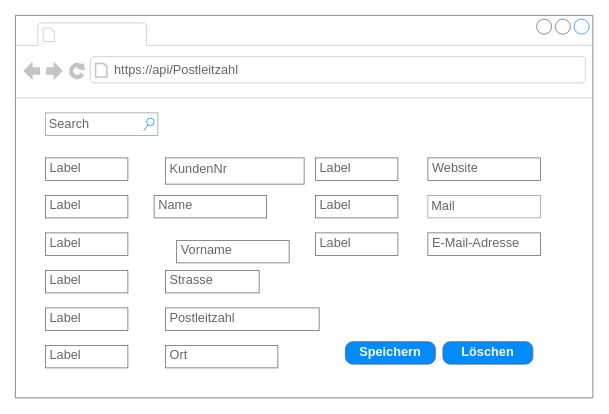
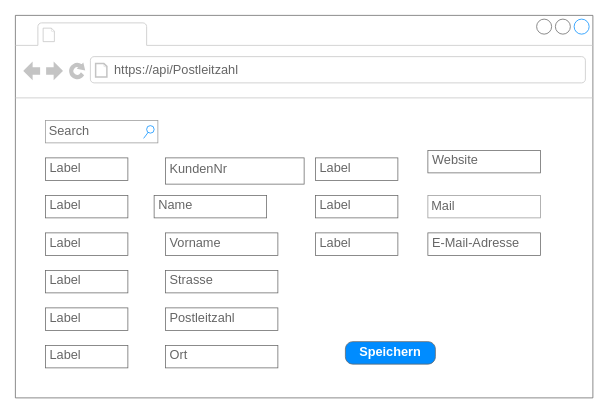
(102, 124) -> (102, 132)
(484, 169) -> (484, 162)
(233, 252) -> (222, 244)
(212, 282) -> (222, 282)
(242, 319) -> (222, 319)
(488, 353) -> none
